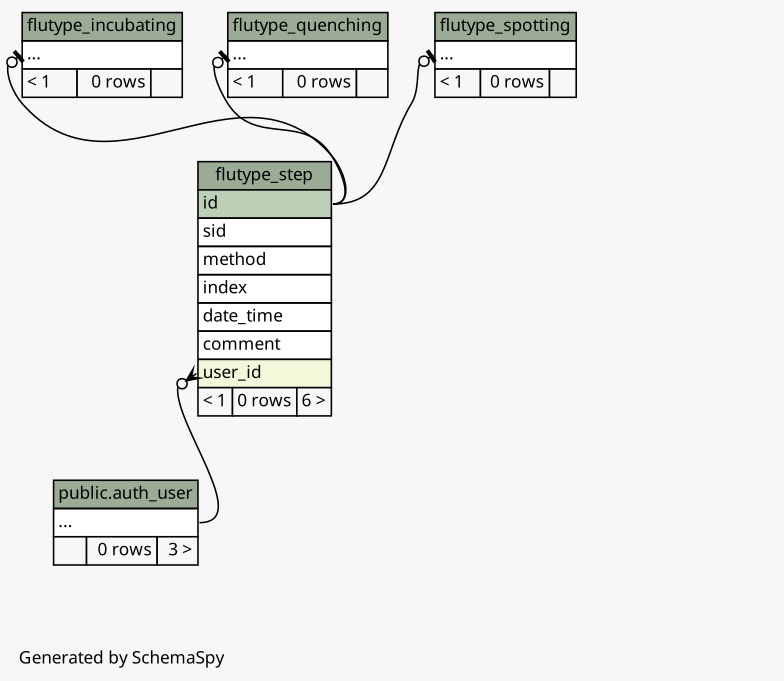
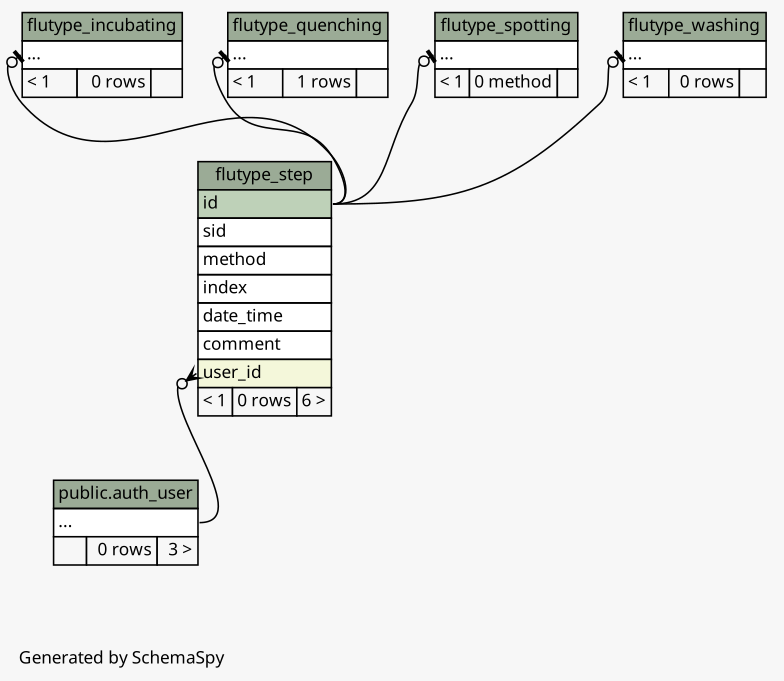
none -> (694, 55)
(324, 82) -> (324, 82)
(517, 82) -> (513, 82)
